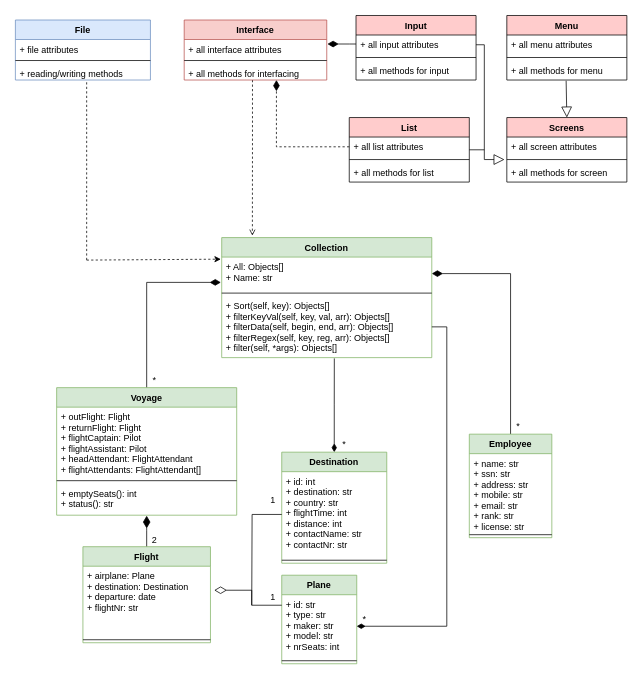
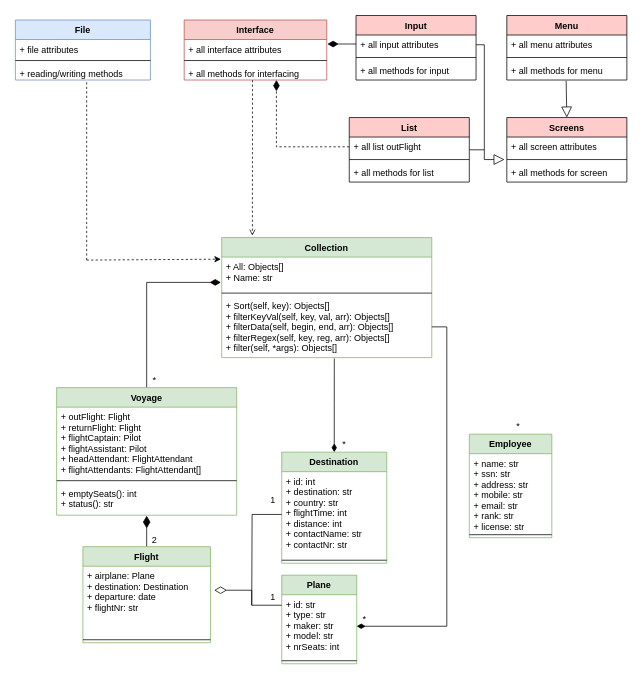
(397, 147) -> (393, 147)
(510, 320) -> none
